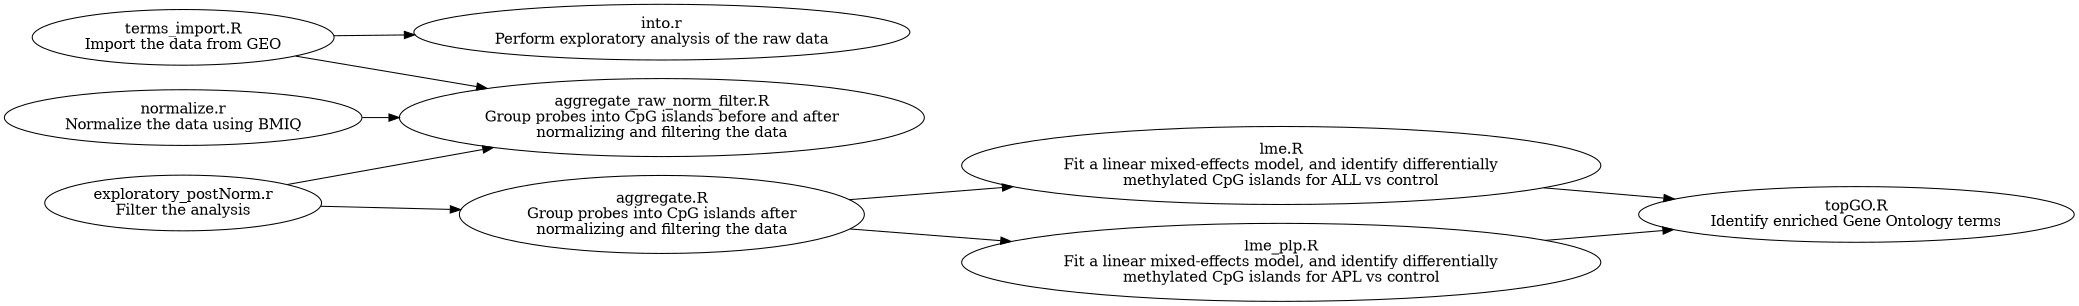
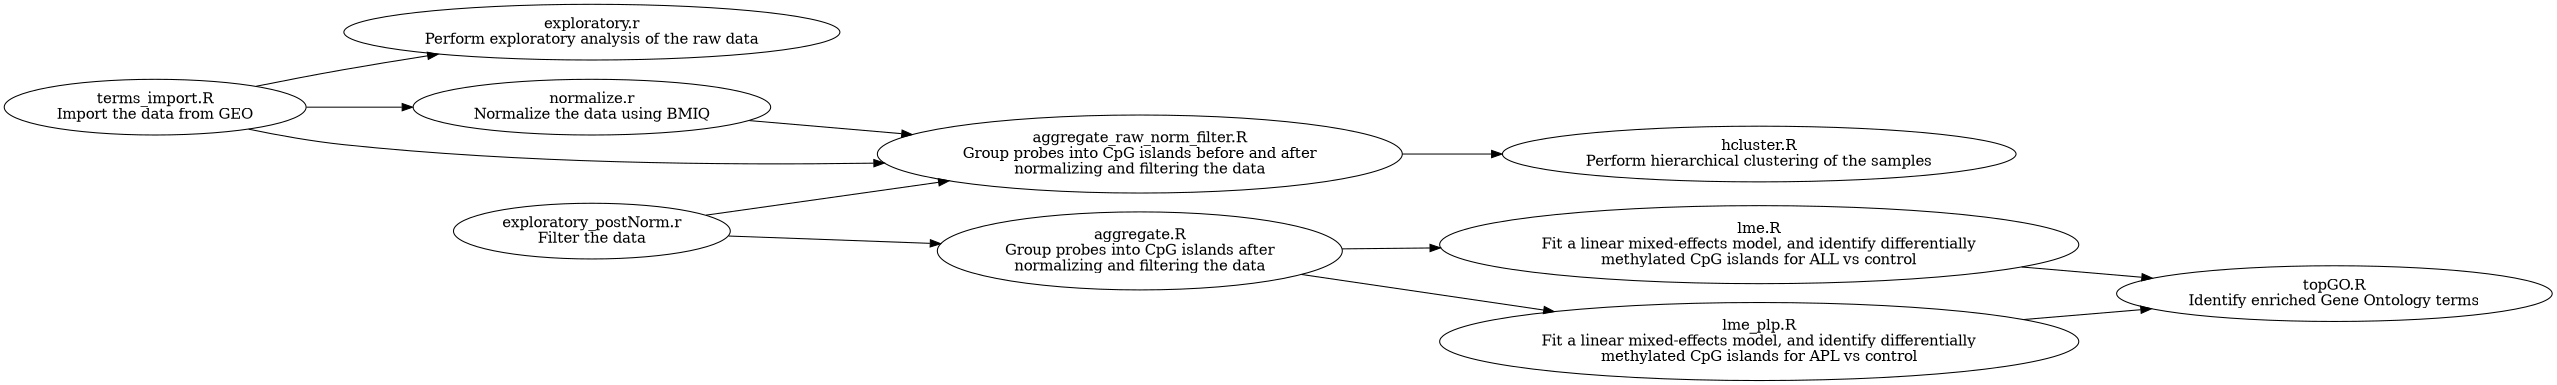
(662, 32) -> (592, 32)
none -> (354, 107)
none -> (1759, 154)
(183, 203) -> (592, 231)
